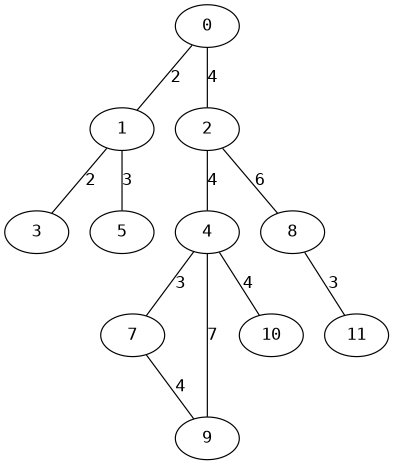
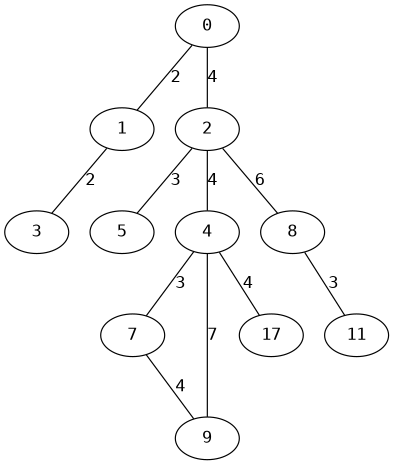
(122, 181) -> (165, 181)
(271, 335) -> (271, 335)
